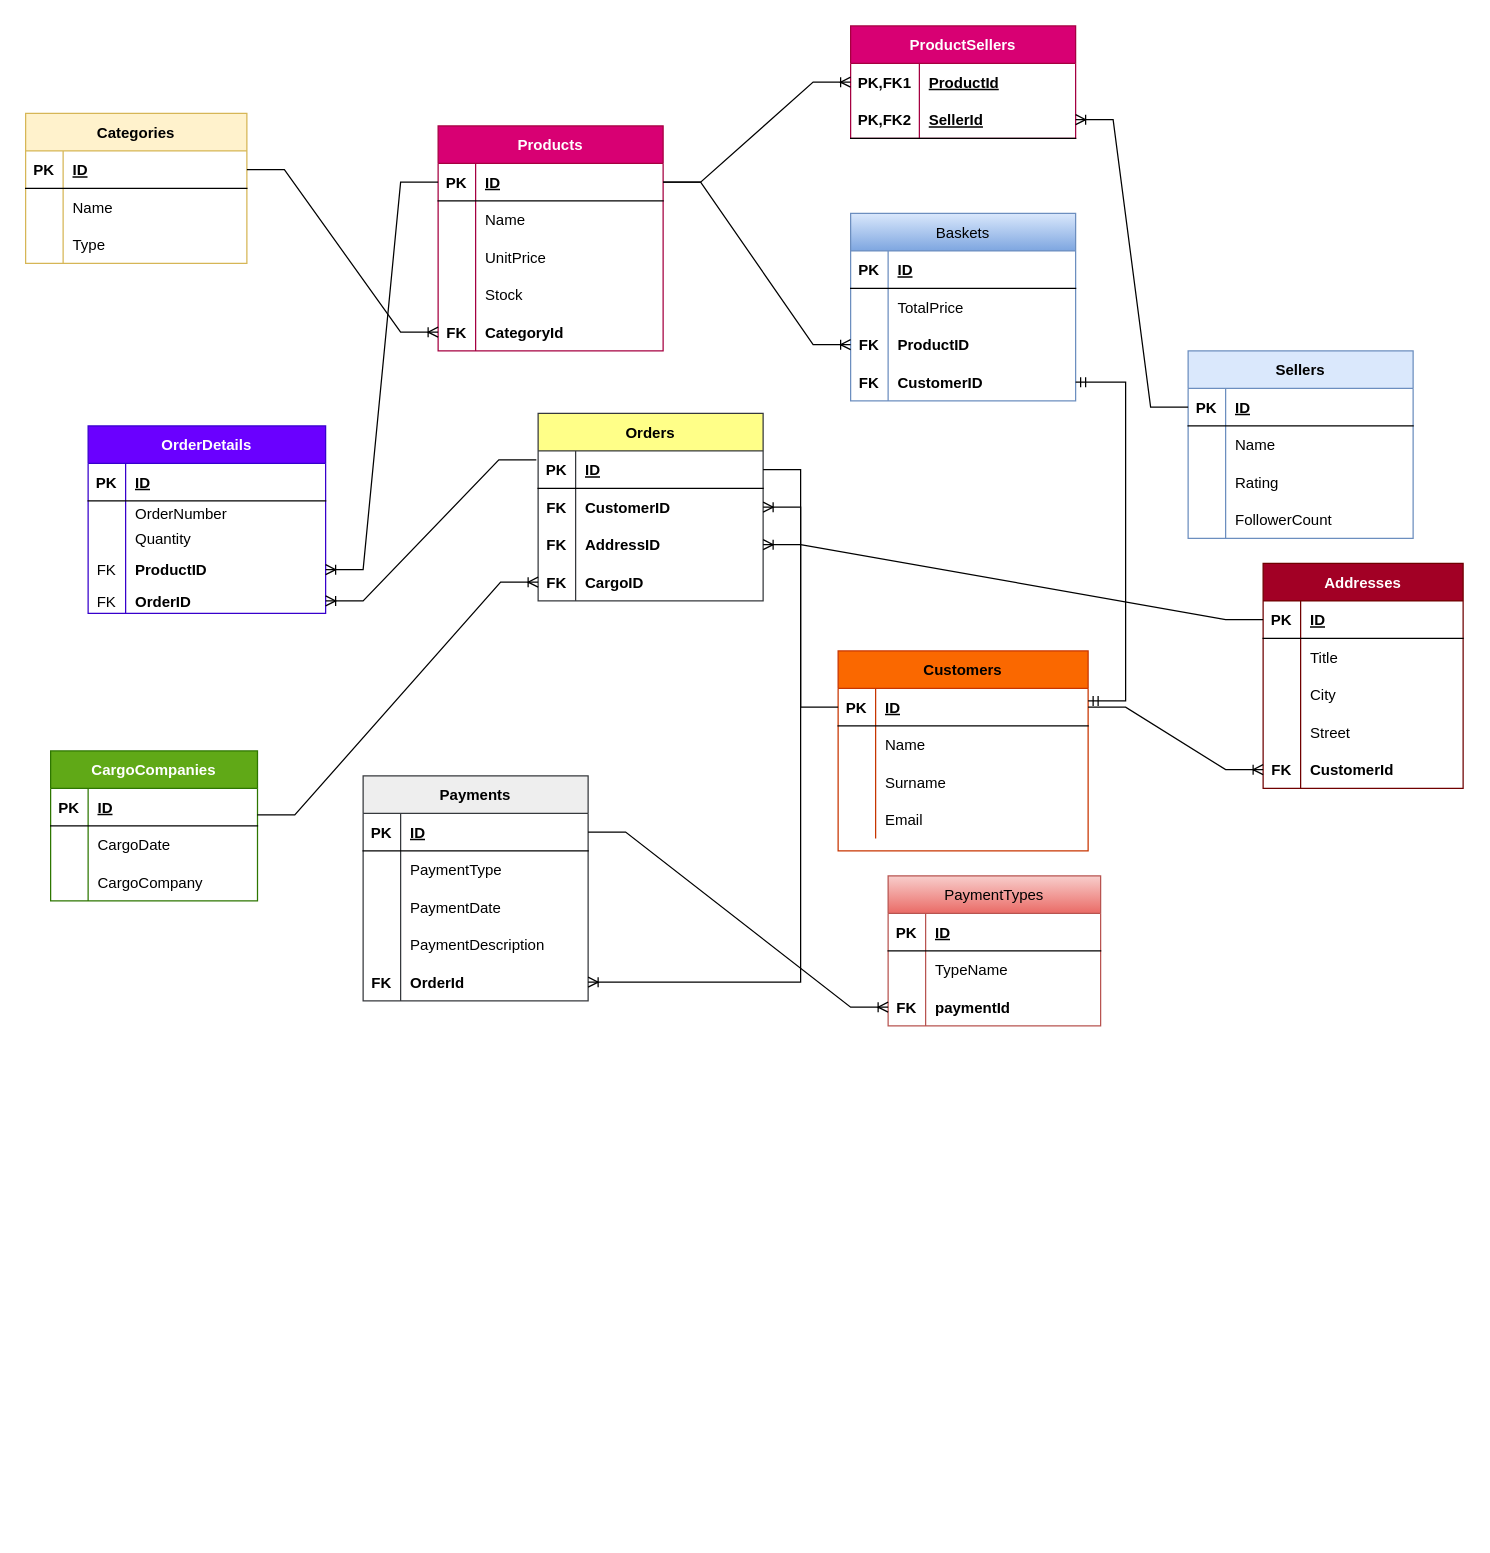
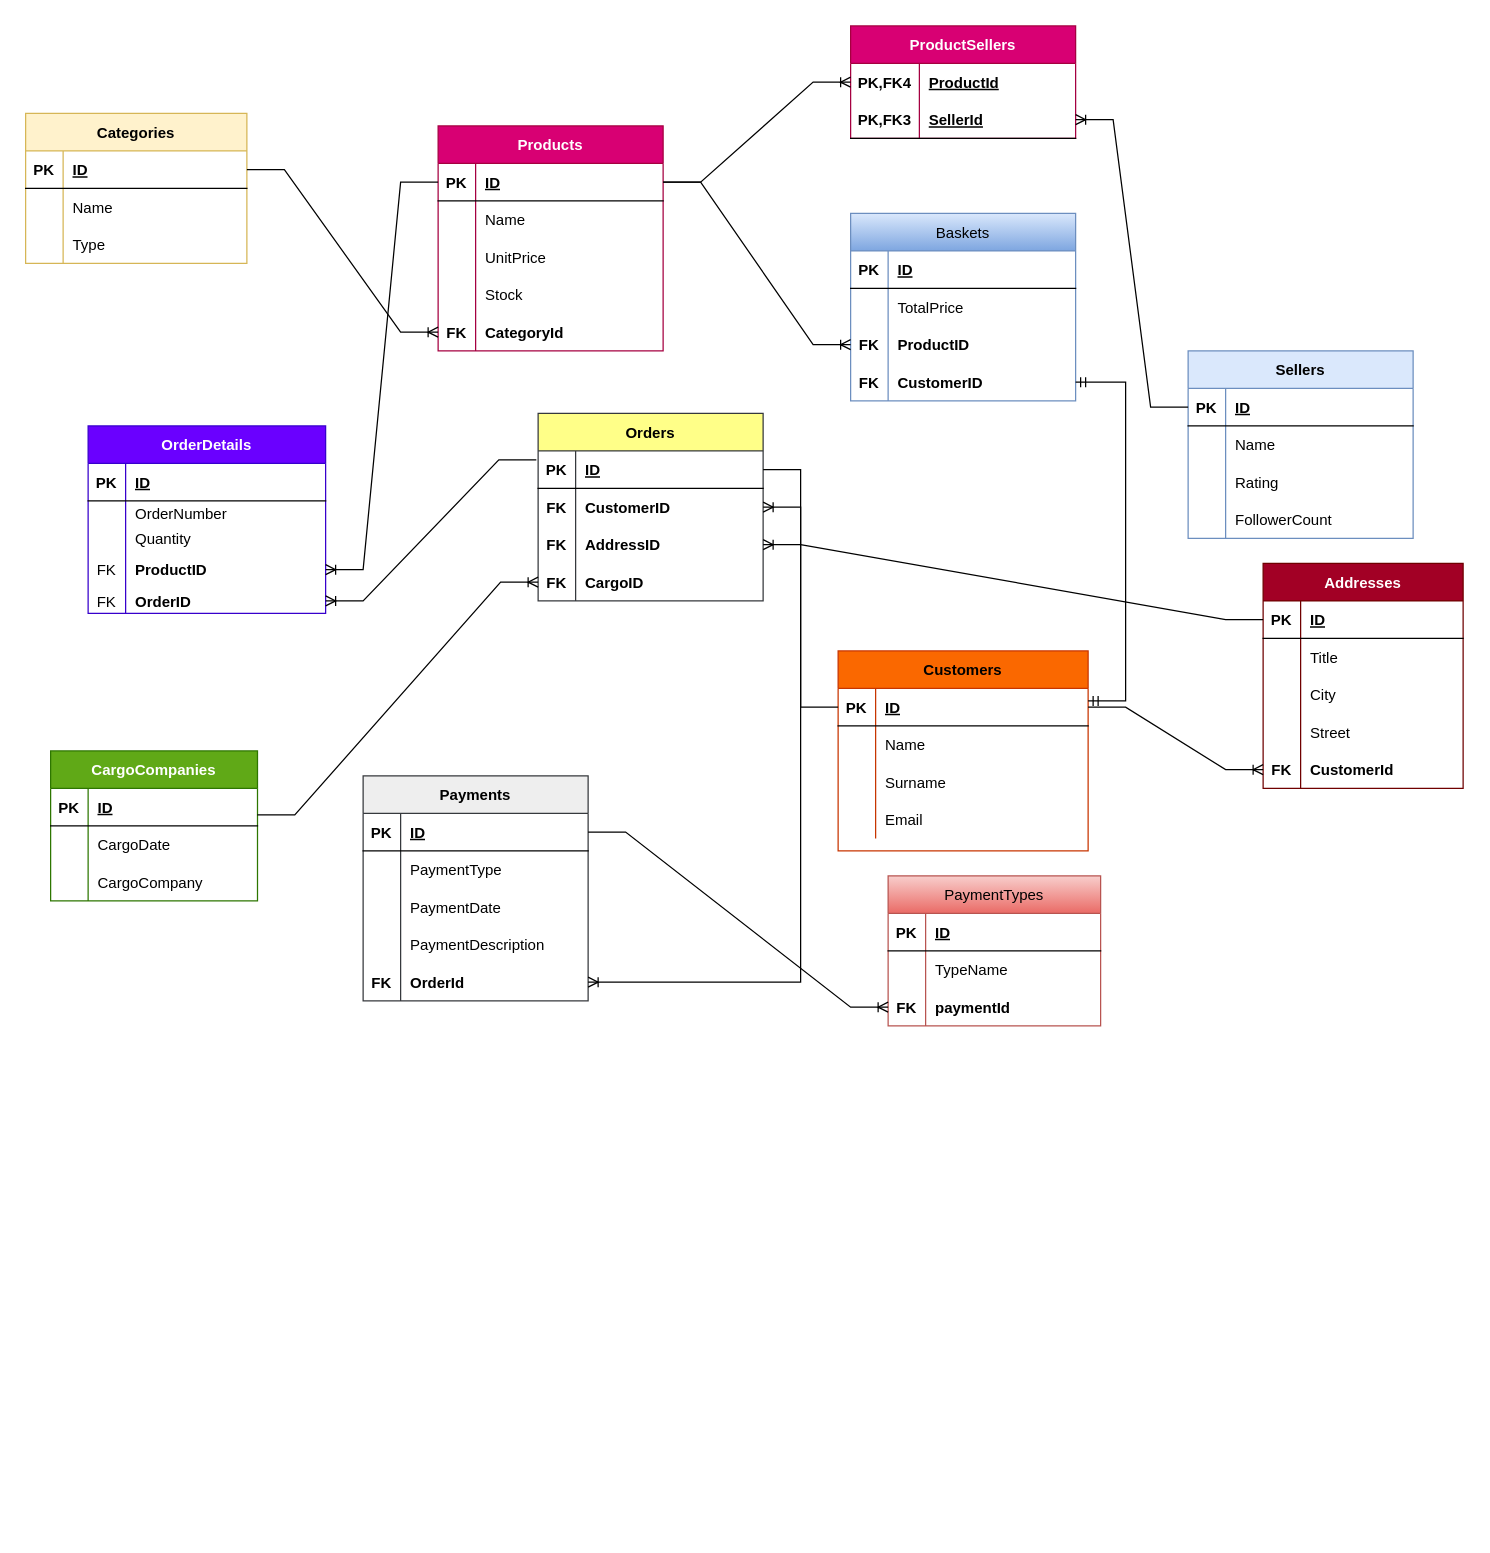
(884, 83) -> (884, 83)
(884, 120) -> (884, 120)
